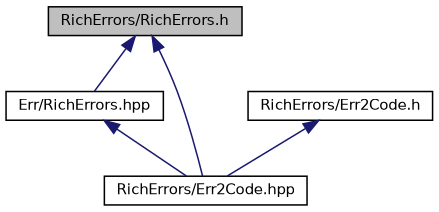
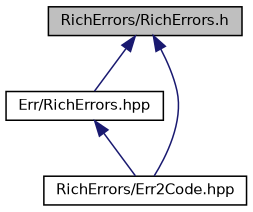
(340, 106) -> none
